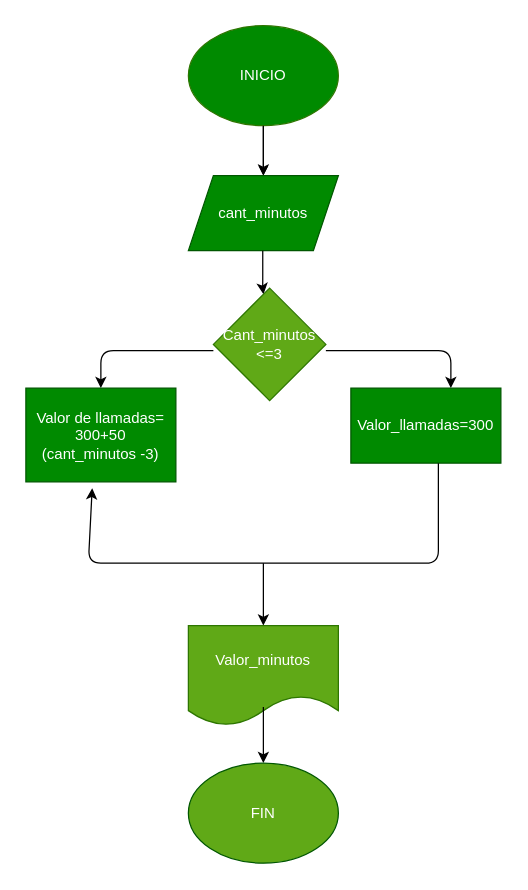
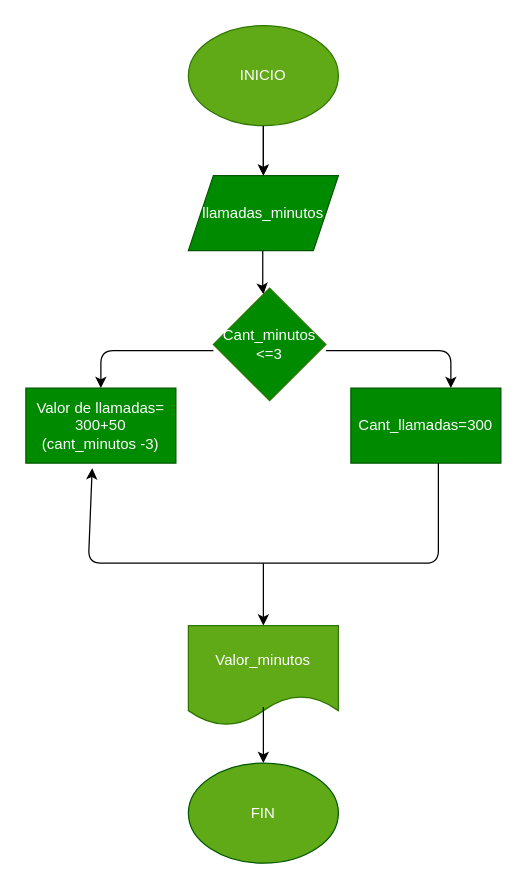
(263, 76) -> (263, 76)
(263, 213) -> (263, 213)
(269, 344) -> (269, 344)
(426, 426) -> (426, 426)
(101, 435) -> (101, 426)
